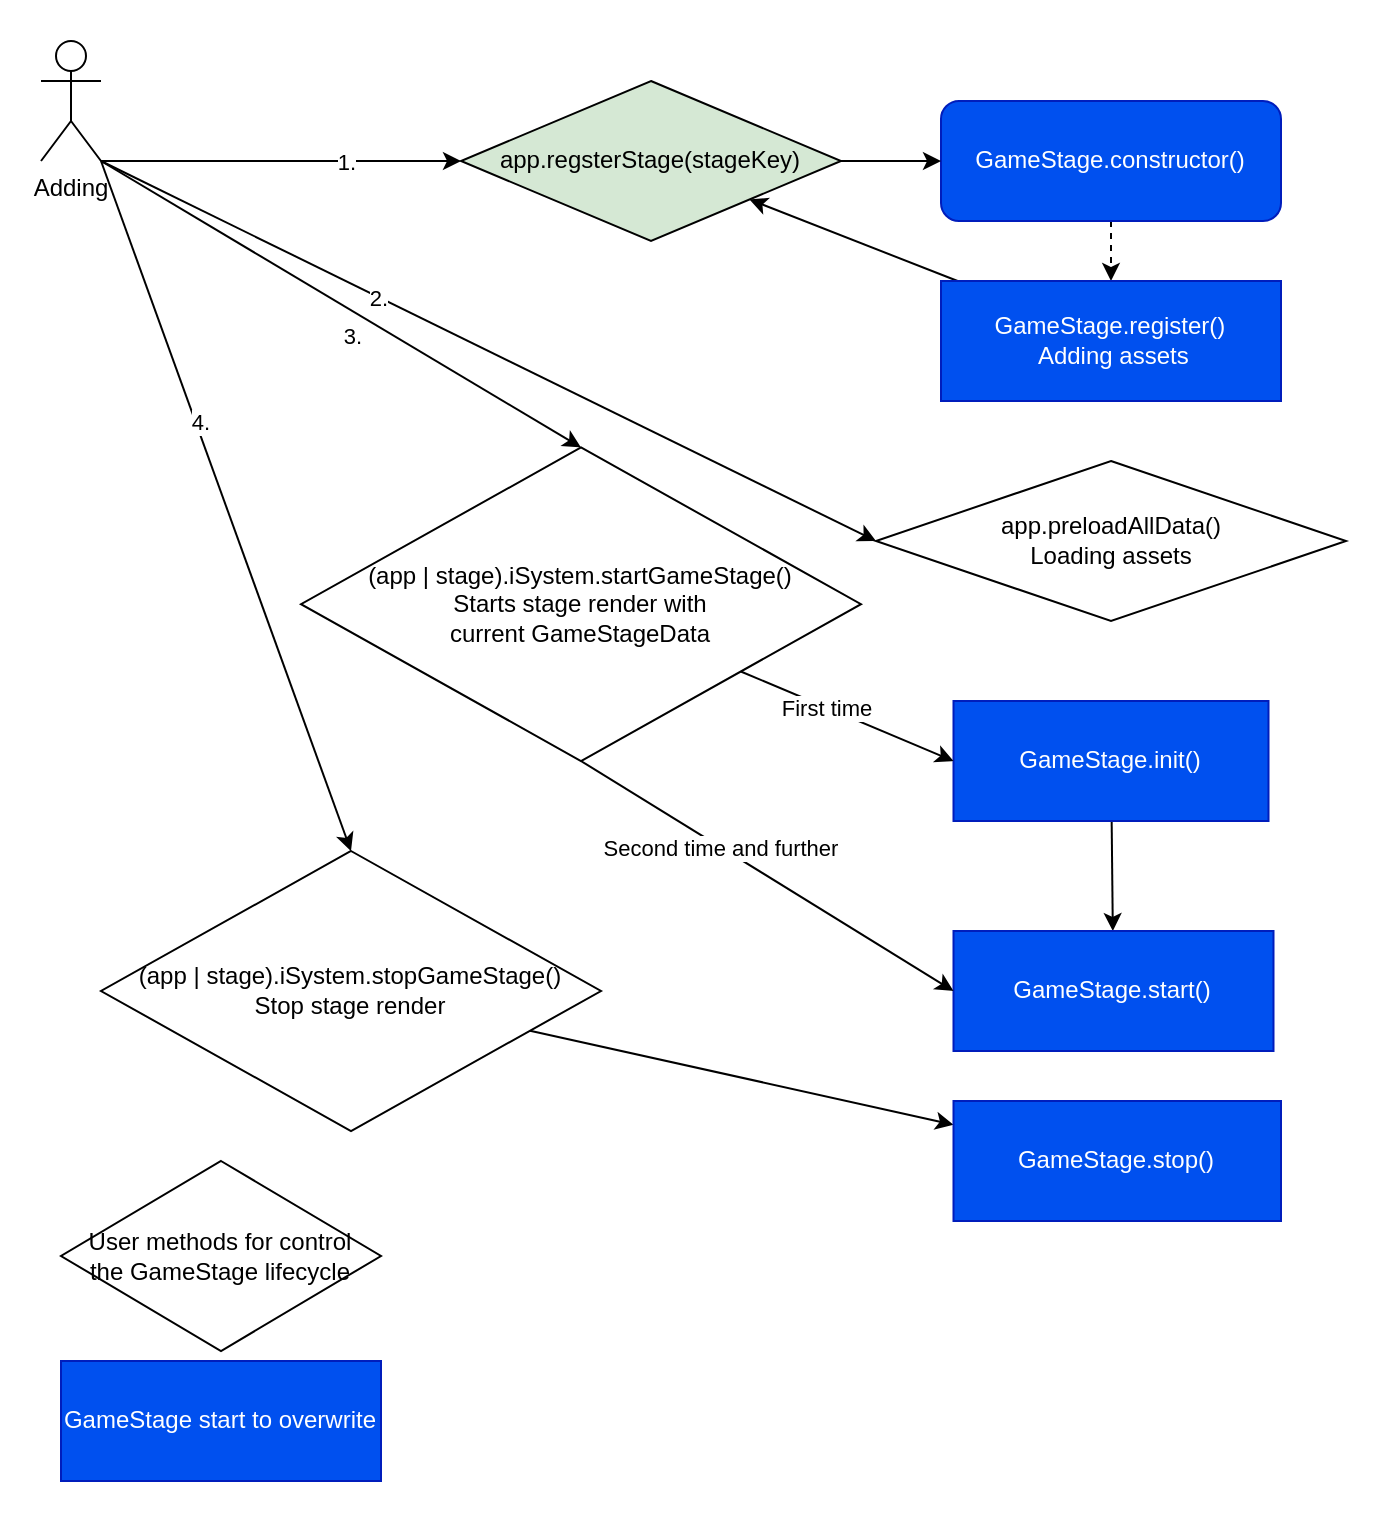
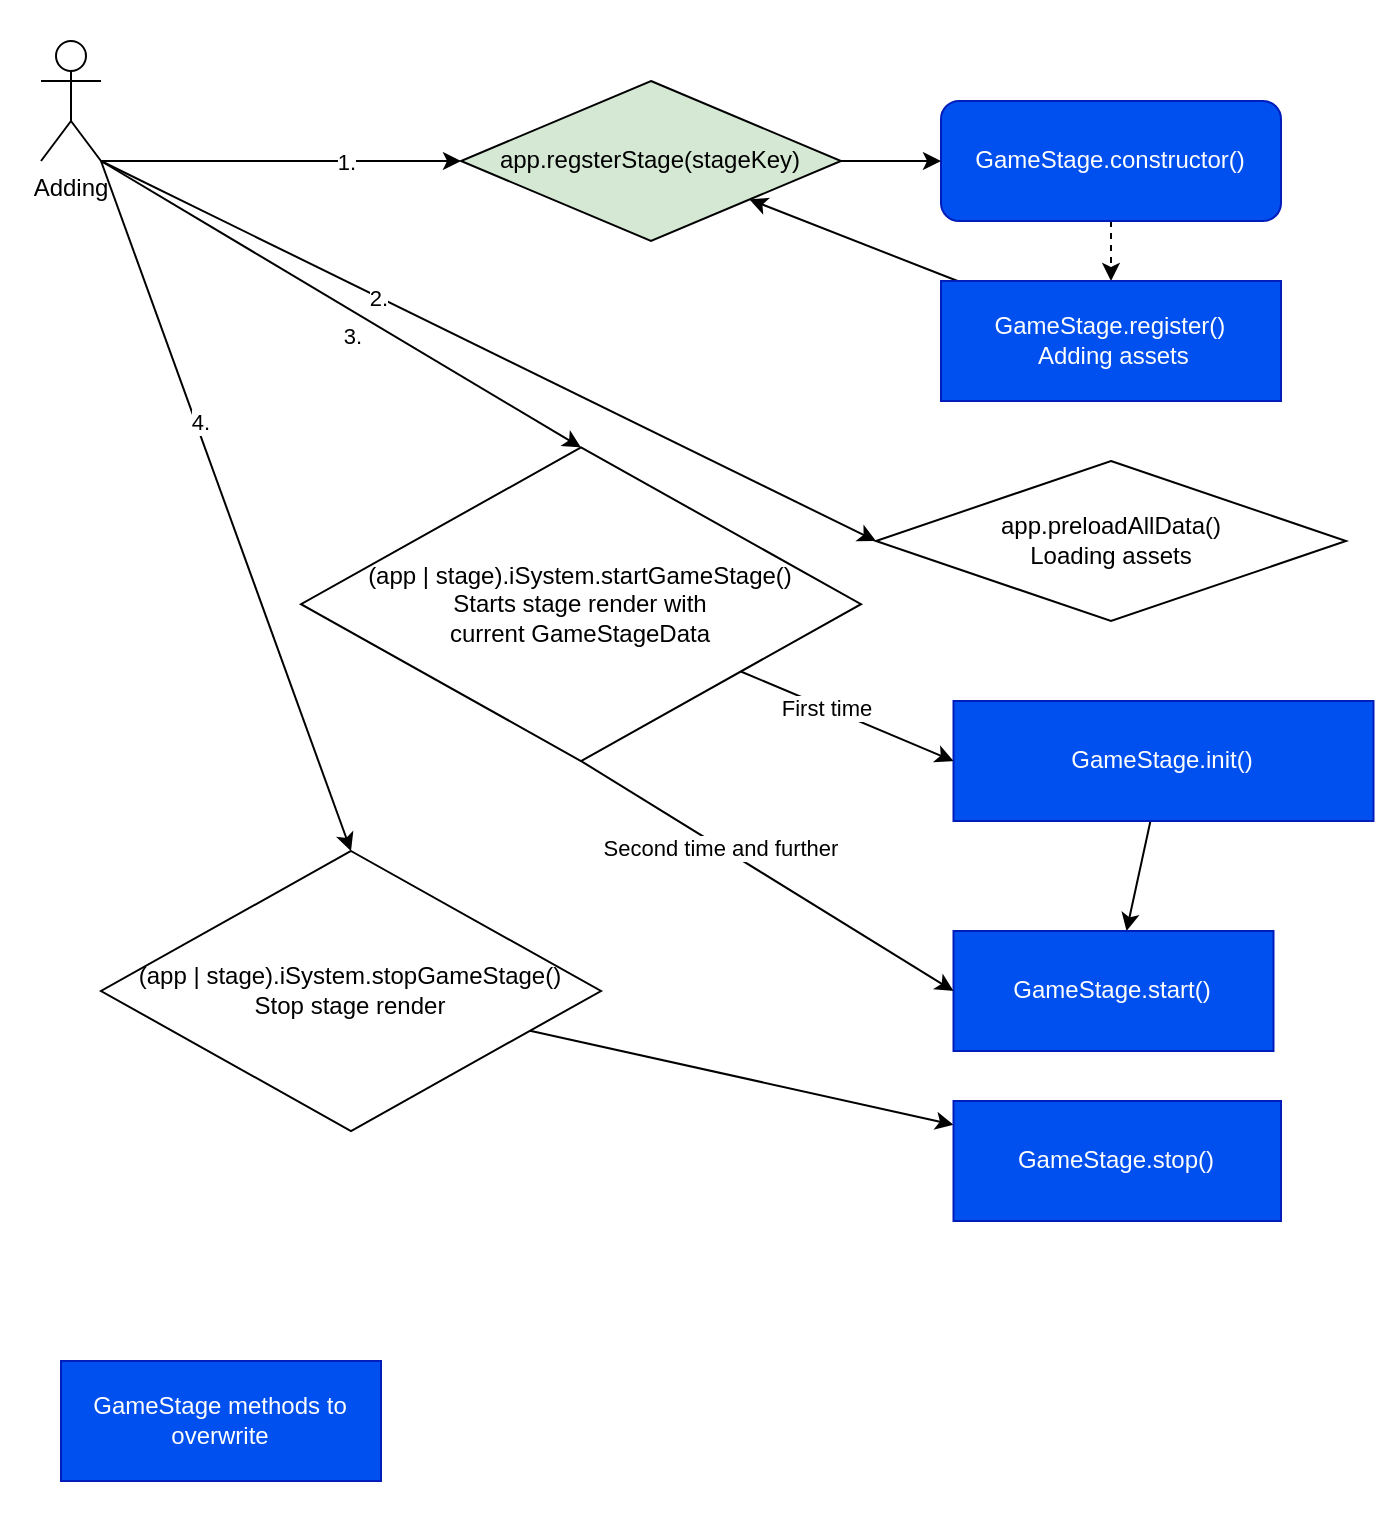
(1111, 761) -> (1164, 761)
(221, 1256) -> none
(221, 1421) -> (221, 1421)
